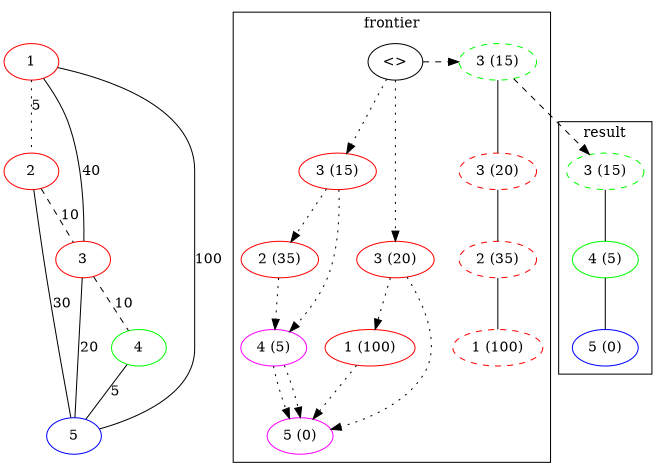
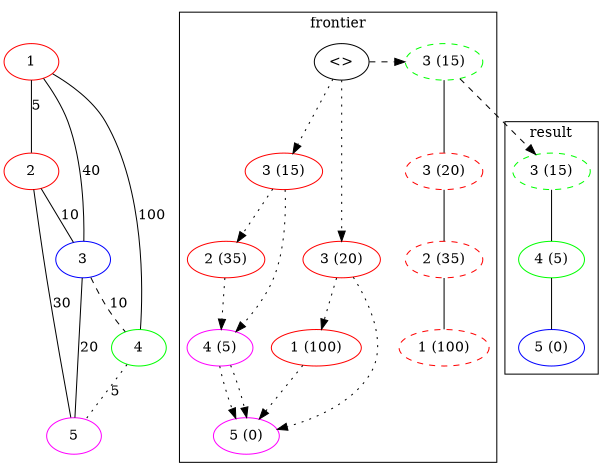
(31, 116) -> (31, 116)
(57, 215) -> (57, 215)
(195, 234) -> (130, 188)
(83, 260) -> (83, 260)
(106, 392) -> (106, 392)
(74, 436) -> (74, 436)
